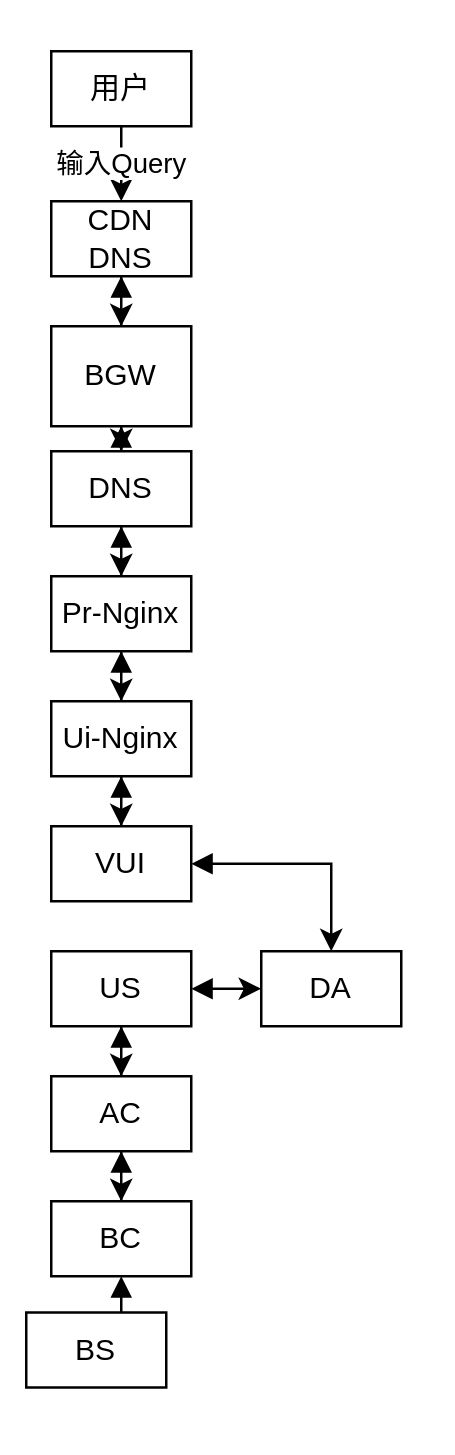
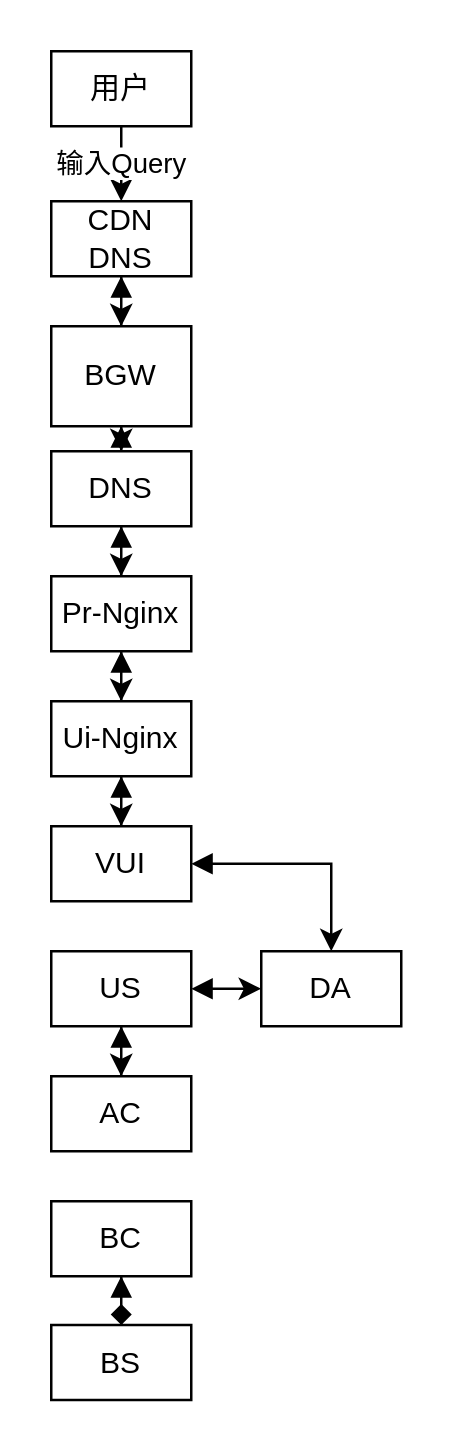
(121, 1174) -> none
(96, 1350) -> (121, 1363)
